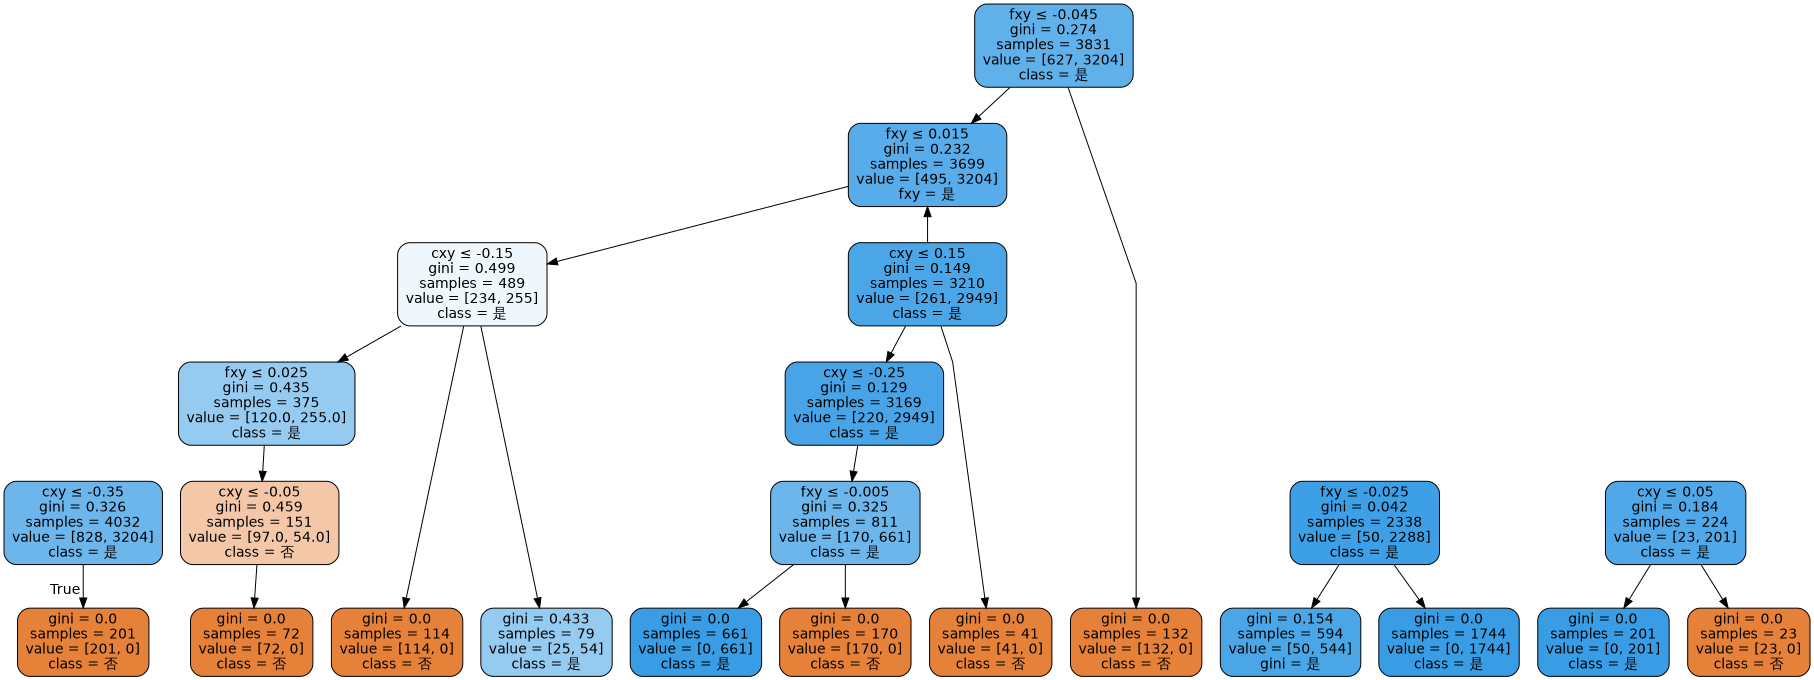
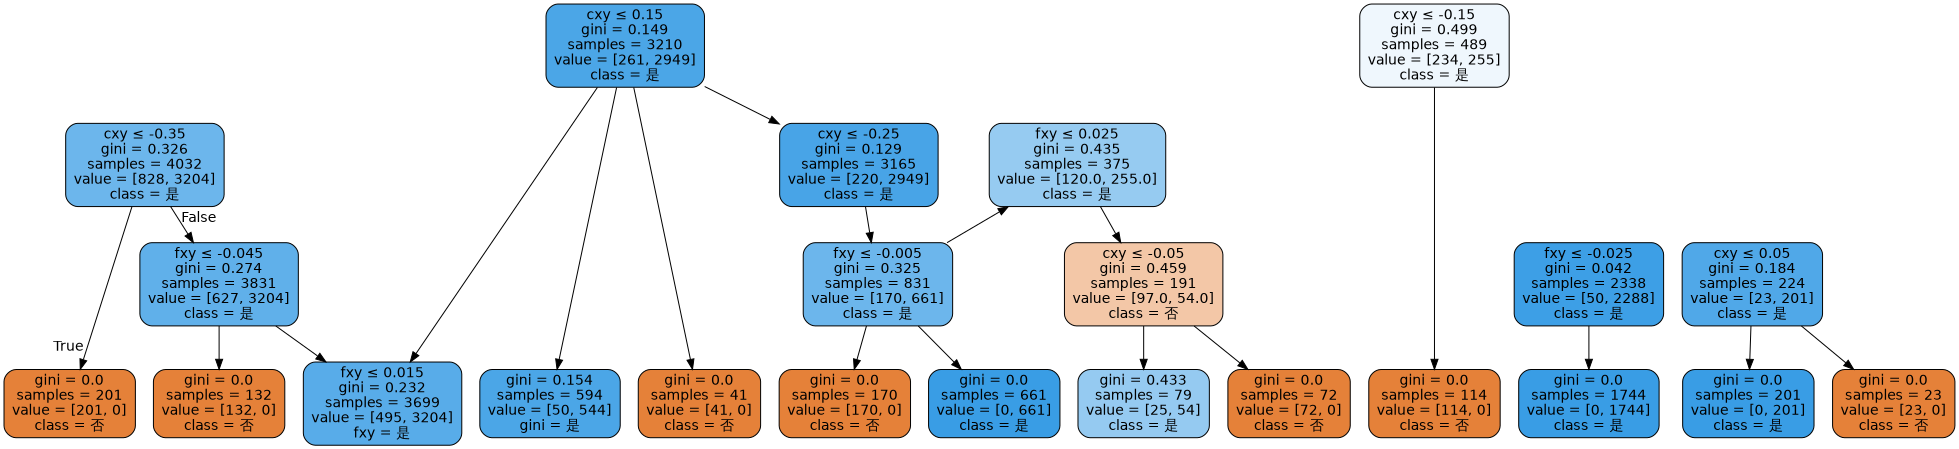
none -> (179, 220)
(703, 224) -> none
(374, 341) -> (973, 227)
(864, 403) -> (859, 164)
(509, 462) -> (1144, 343)
(260, 522) -> (1144, 284)
(845, 522) -> (878, 284)
(1328, 582) -> (588, 223)
